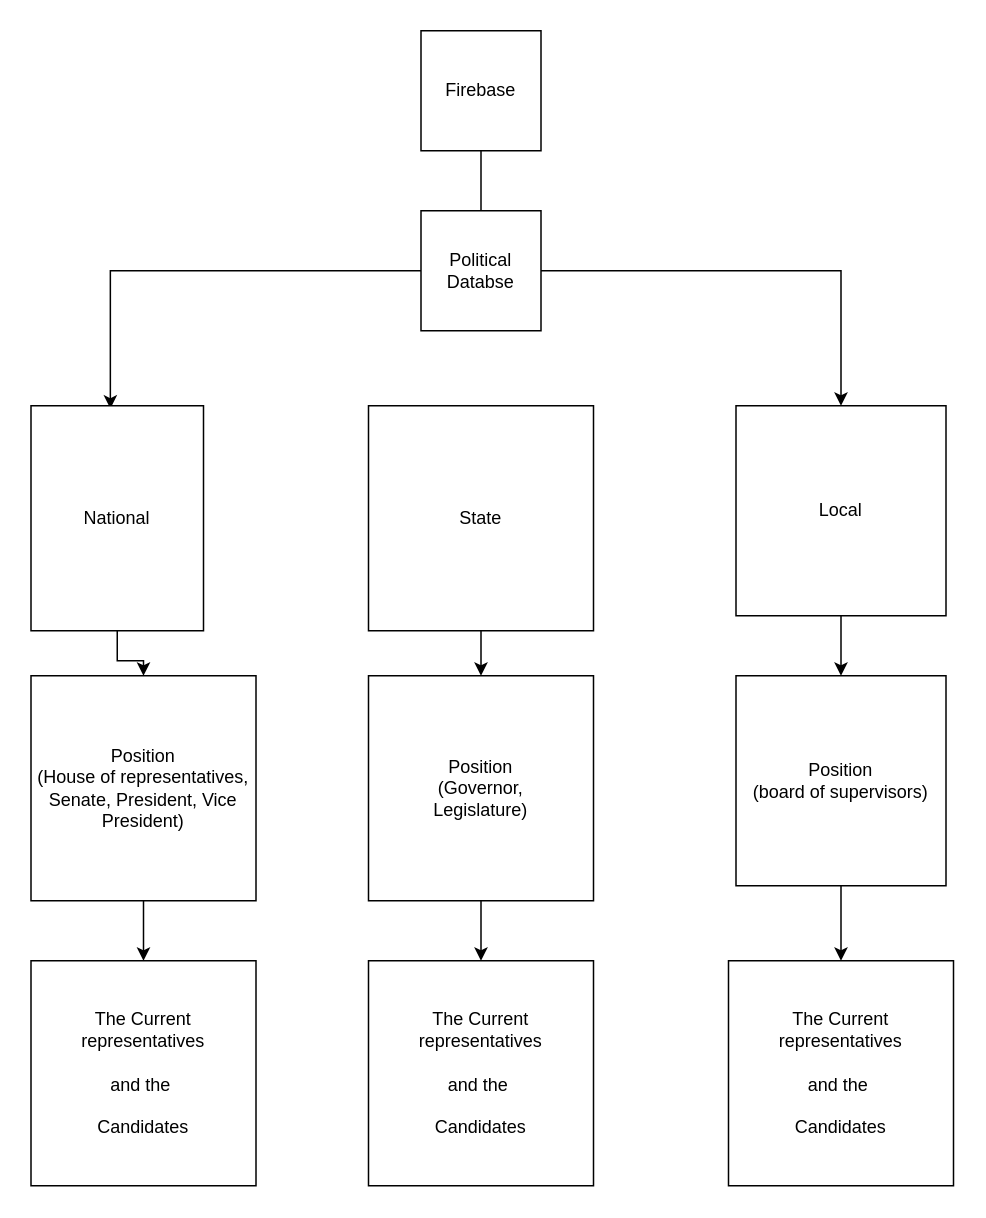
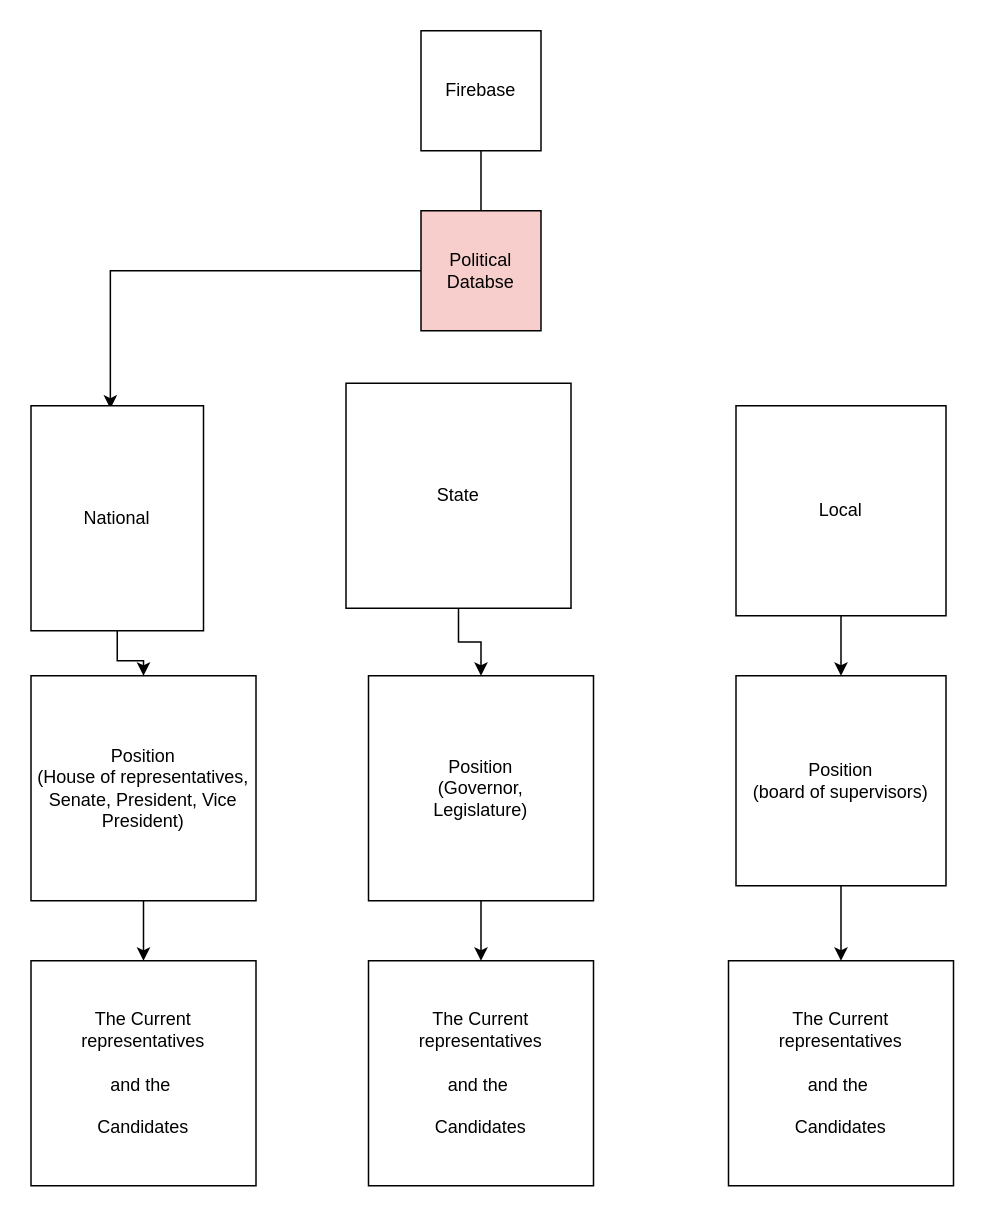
(481, 271) -> (481, 271)
(753, 271) -> none
(481, 518) -> (458, 496)
